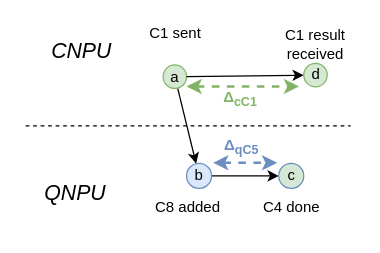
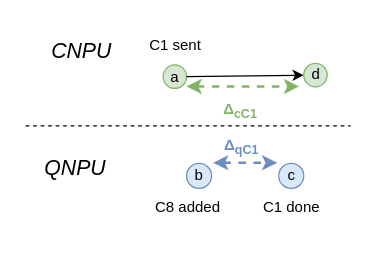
(176, 33) -> (176, 46)
(315, 44) -> none
(240, 98) -> (240, 110)
(186, 121) -> none
(242, 147) -> (242, 147)
(241, 176) -> none
(291, 176) -> (291, 176)
(76, 194) -> (76, 169)
(292, 207) -> (292, 207)
